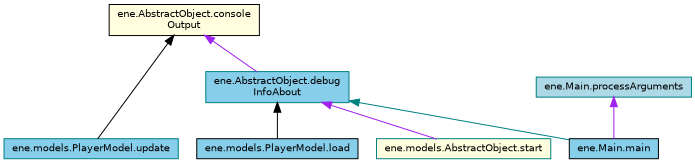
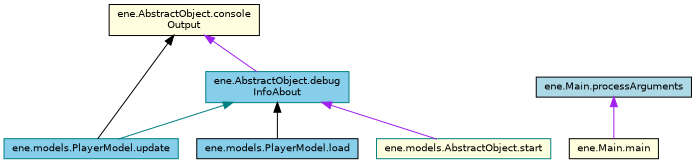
(614, 87) -> (614, 87)
(464, 121) -> (171, 122)
(614, 149) -> (614, 149)
